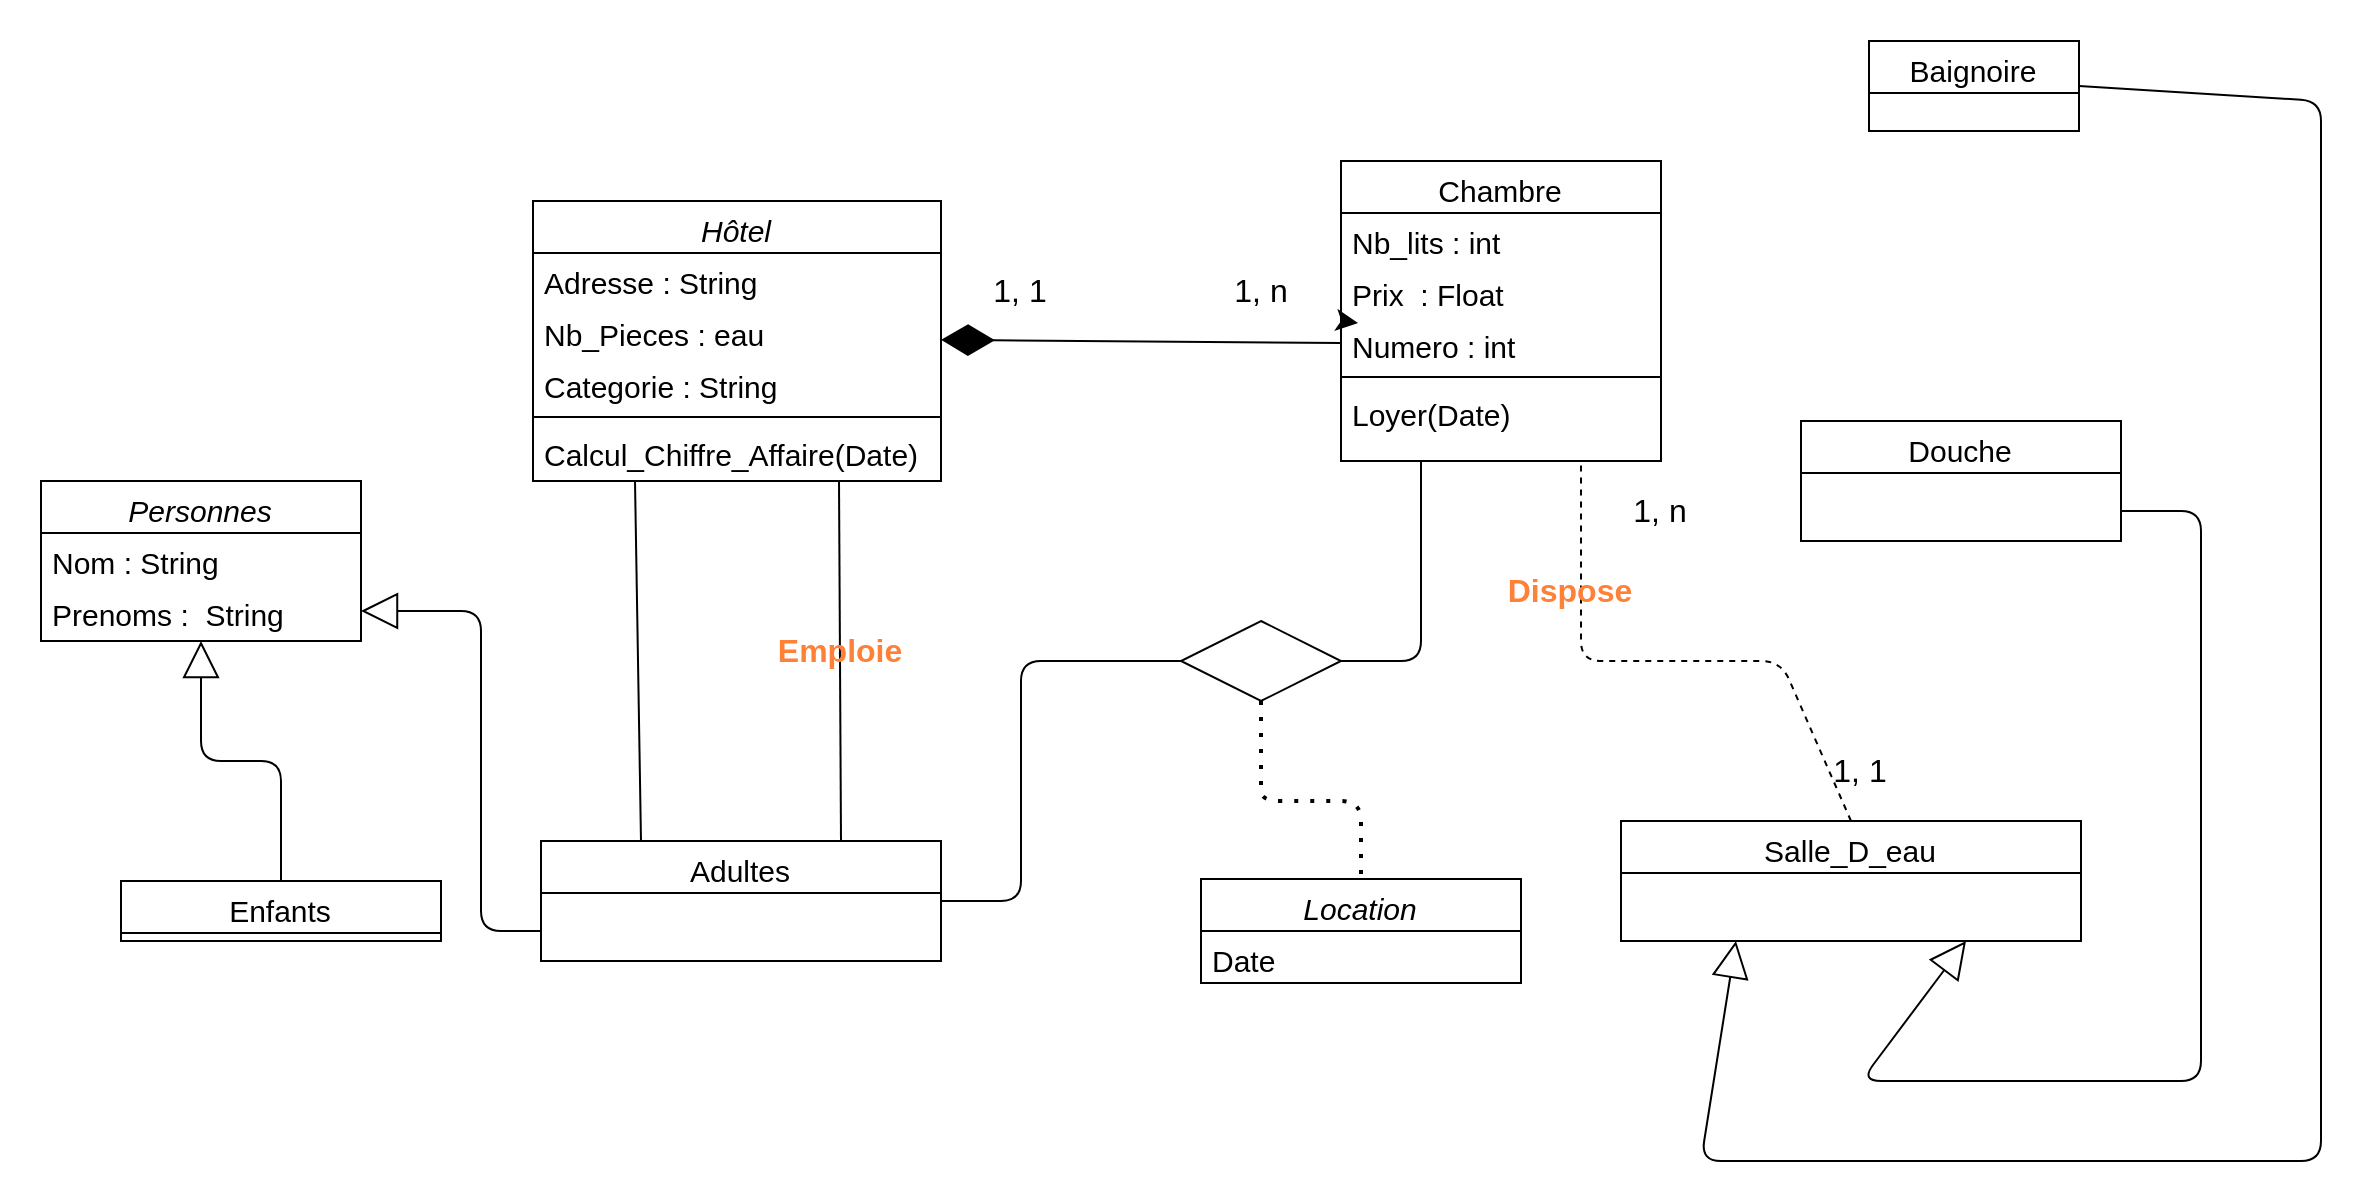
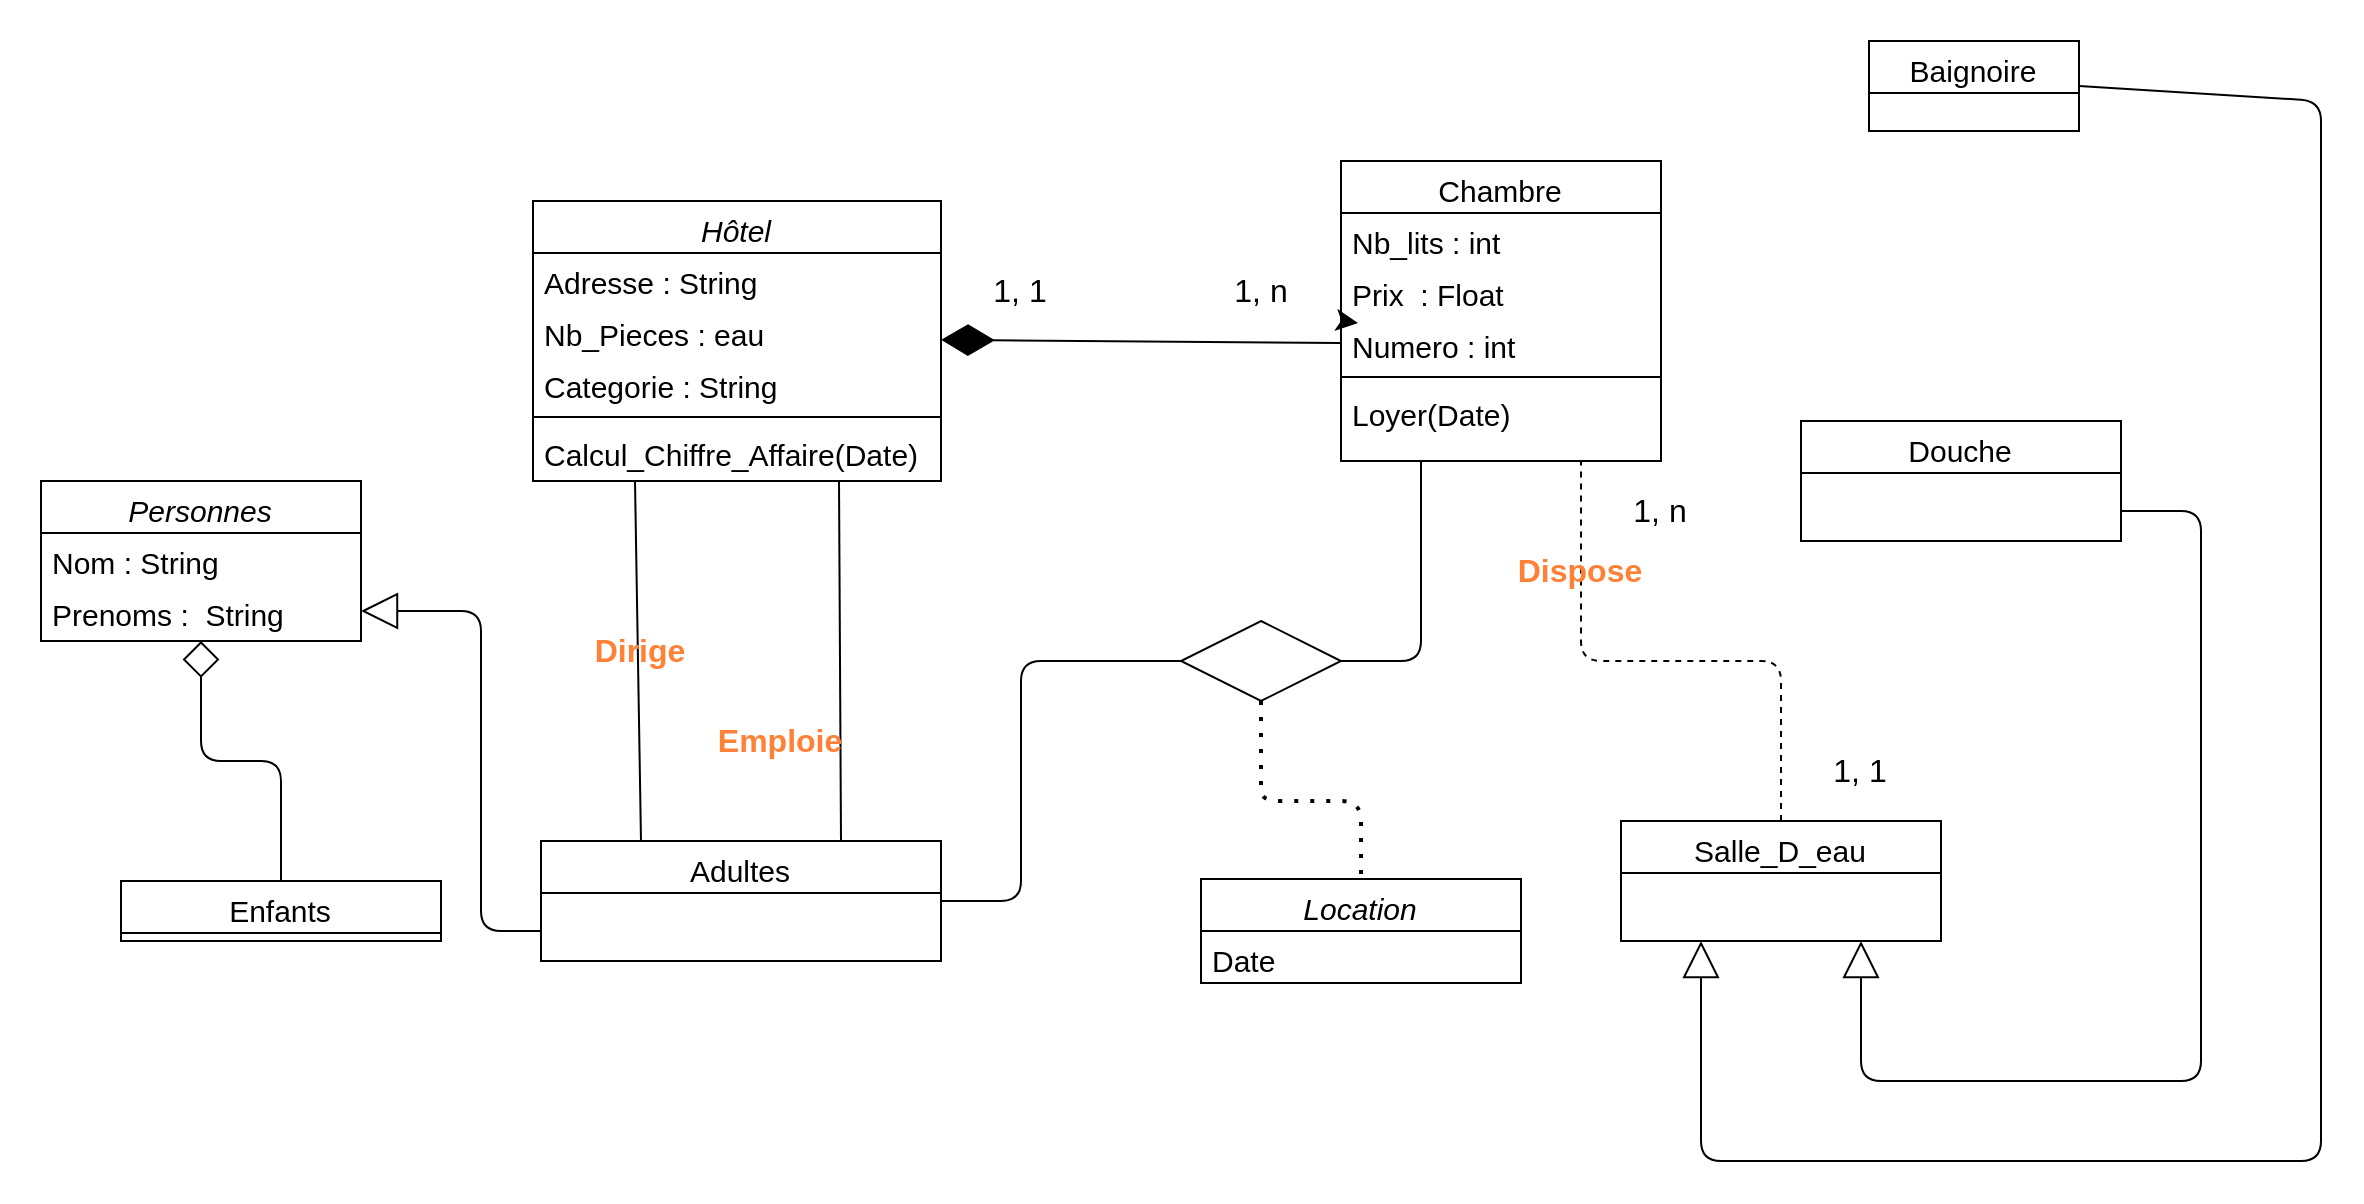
(1571, 591) -> (1581, 571)
none -> (641, 651)
(841, 651) -> (781, 741)
(201, 678) -> (201, 678)
(1851, 881) -> (1781, 881)
